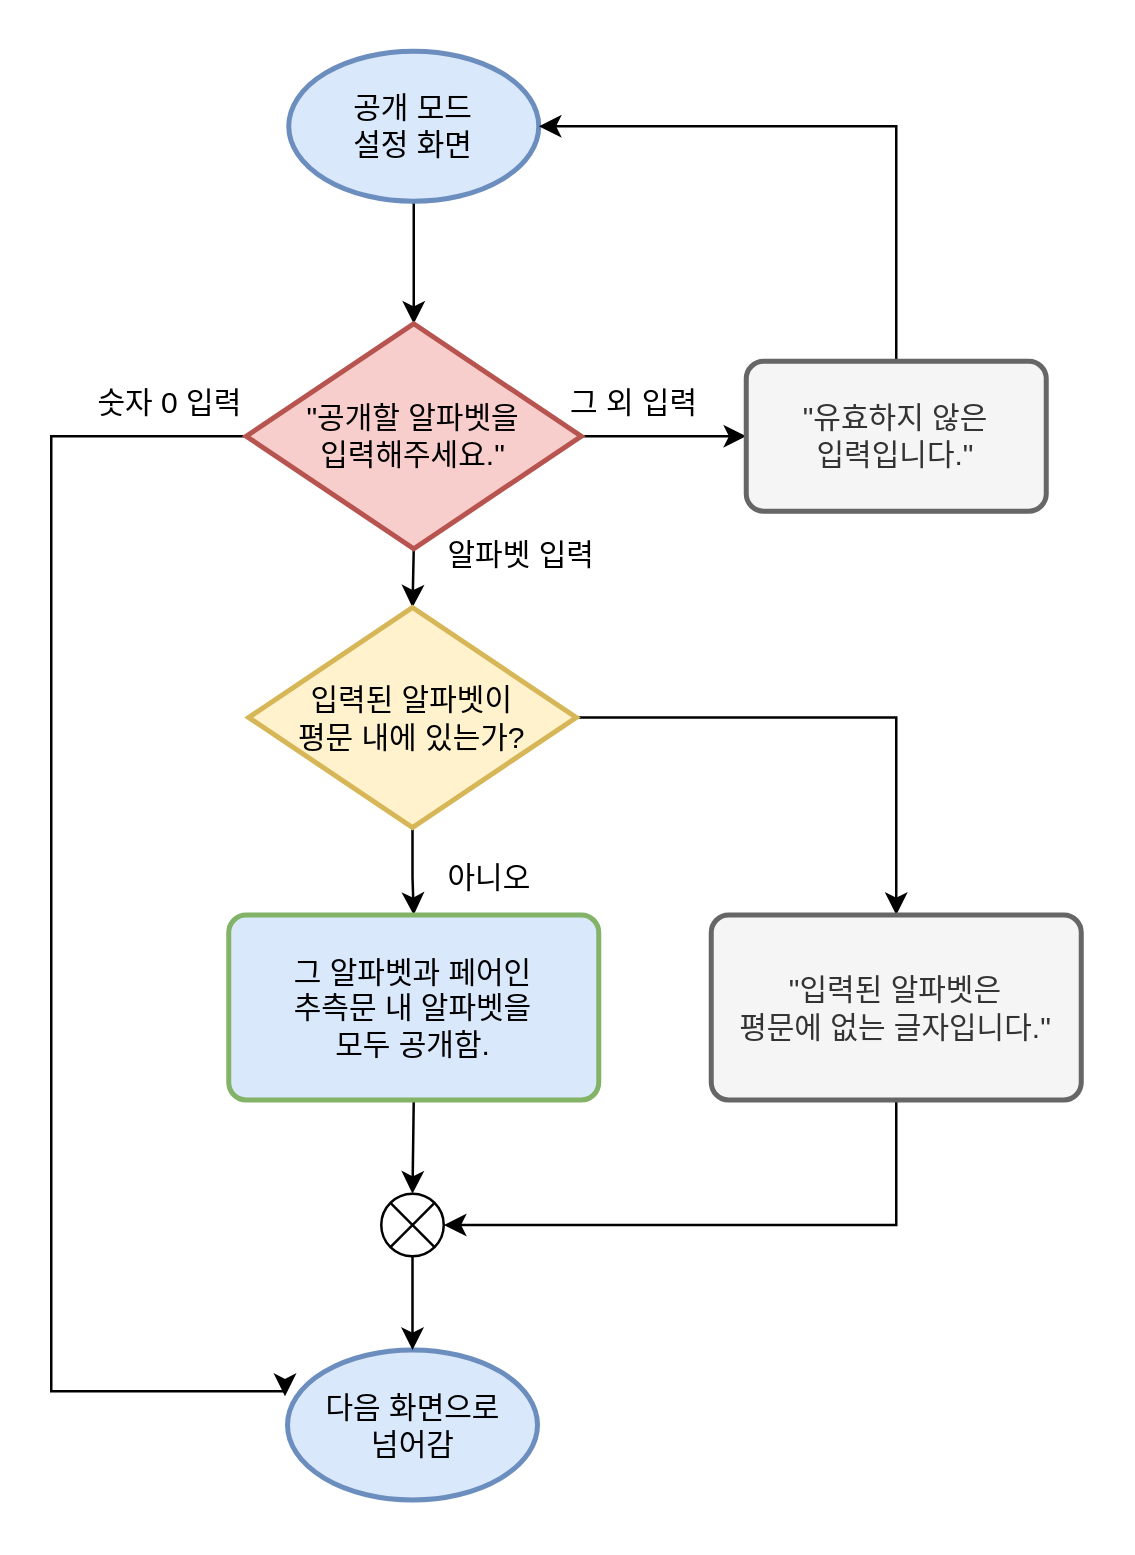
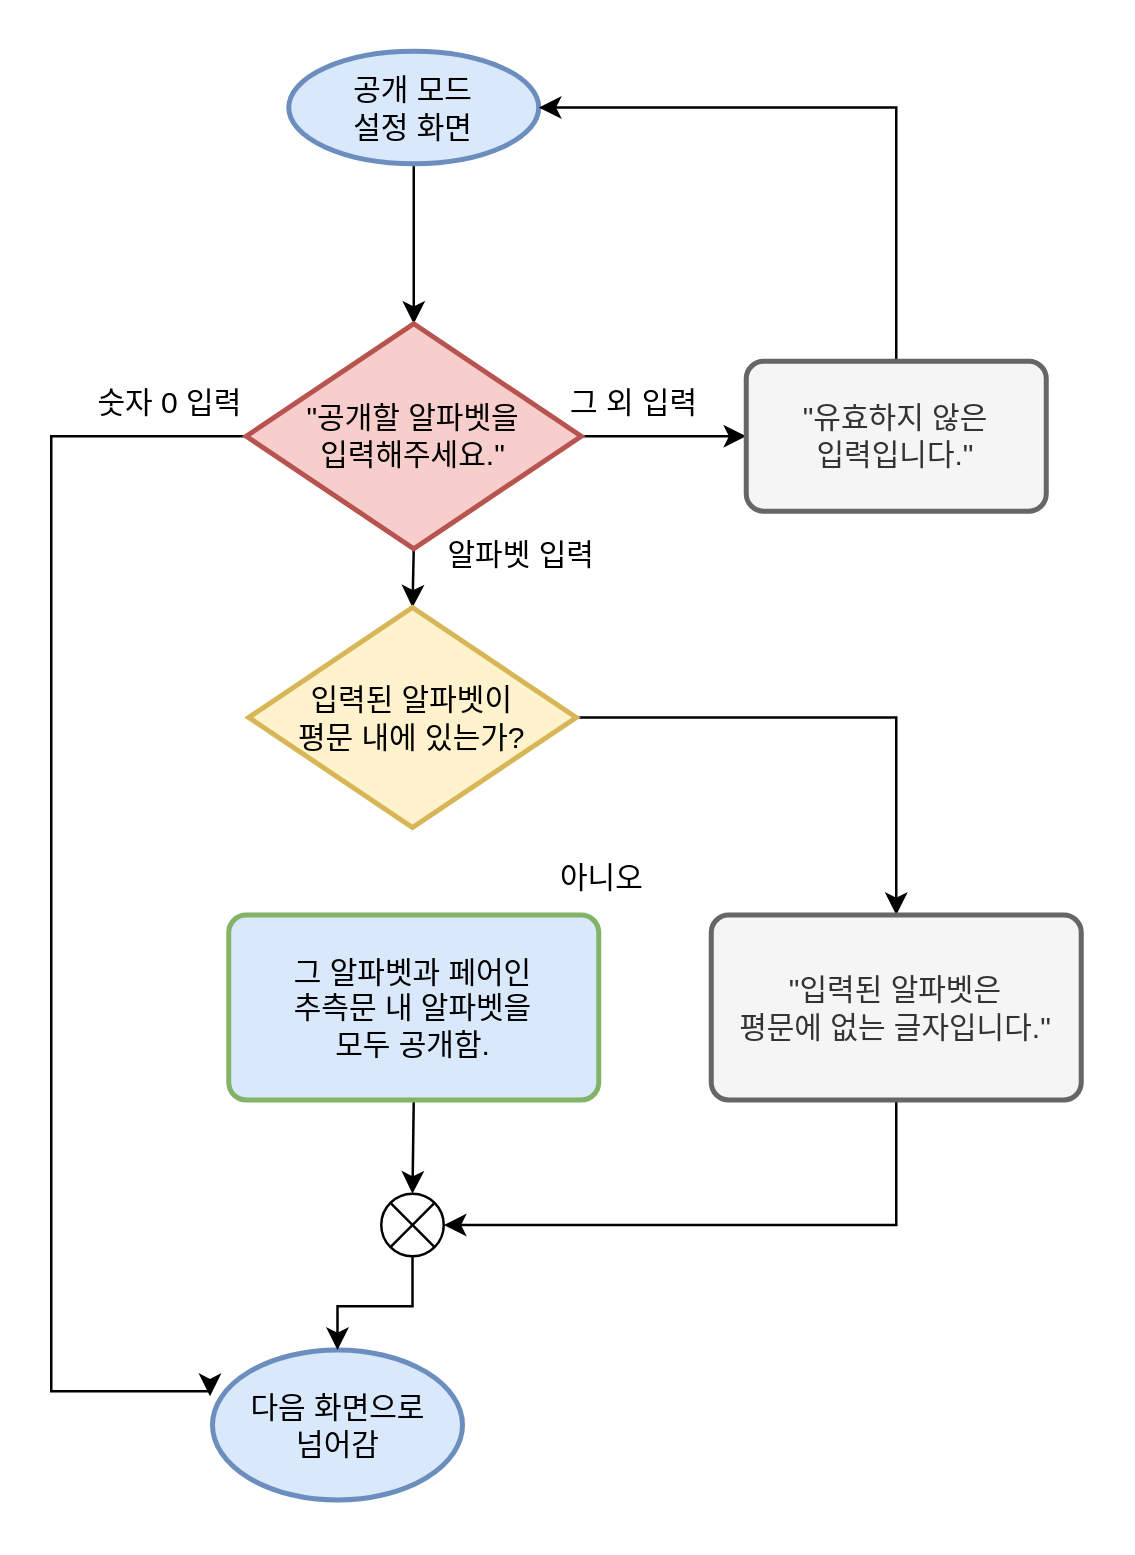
(414, 126) -> (414, 108)
(413, 863) -> none
(501, 871) -> (614, 871)
(413, 1425) -> (338, 1425)
